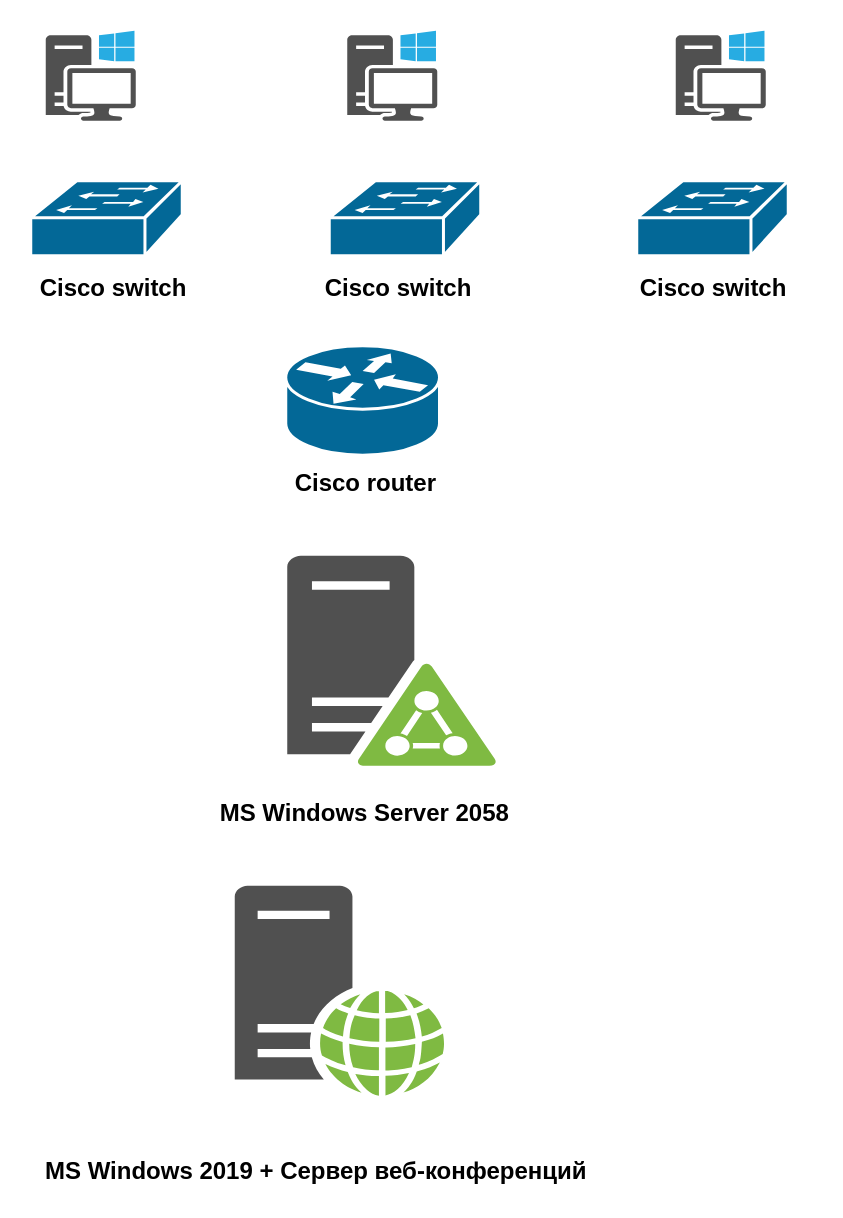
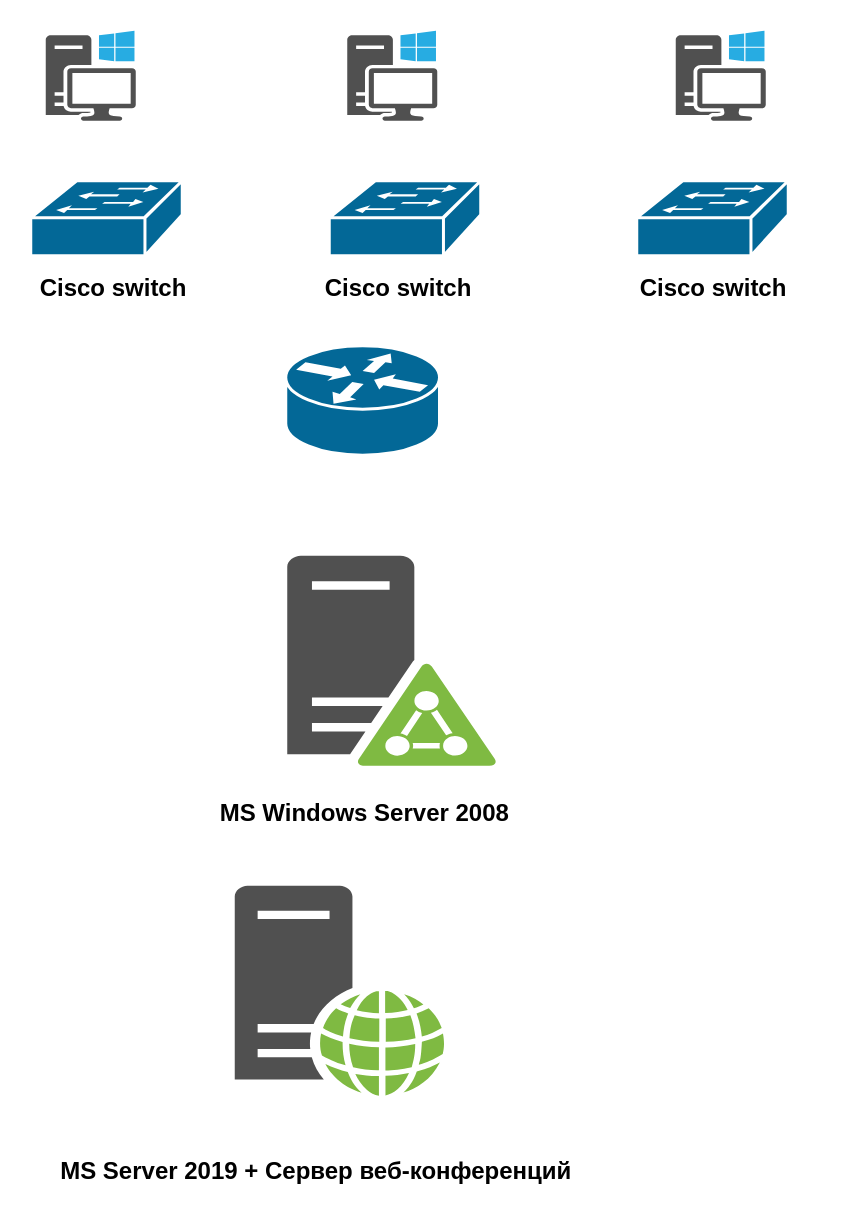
(368, 511) -> none
(349, 841) -> (349, 841)
(317, 1171) -> (317, 1171)
